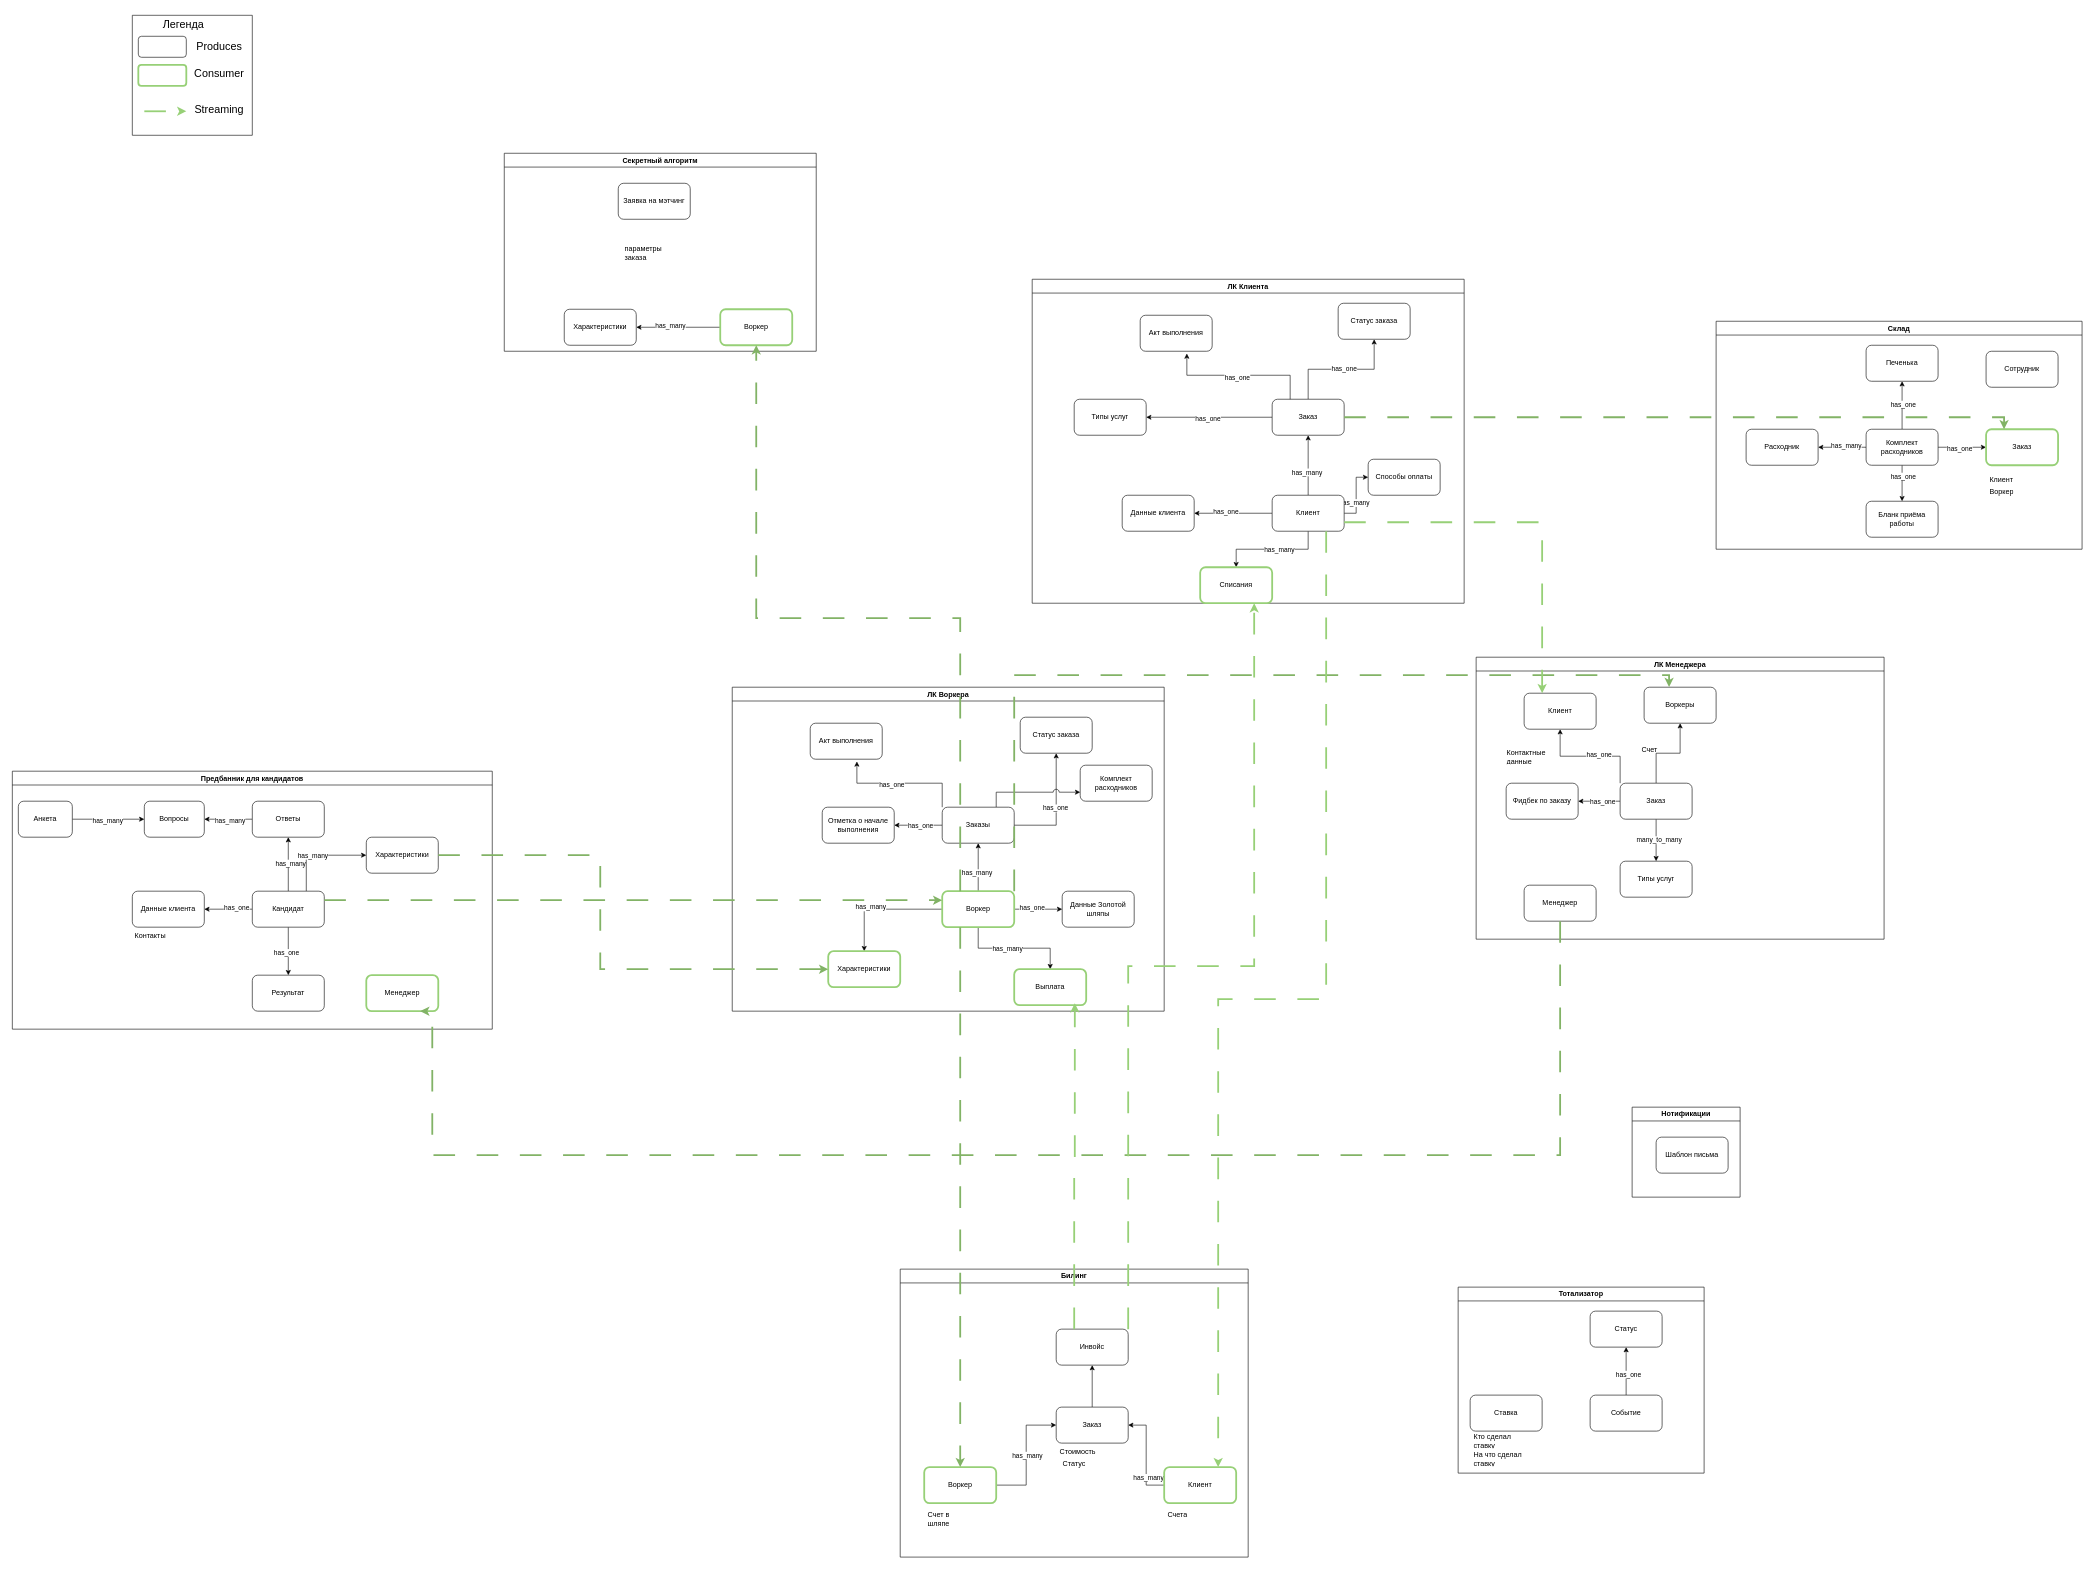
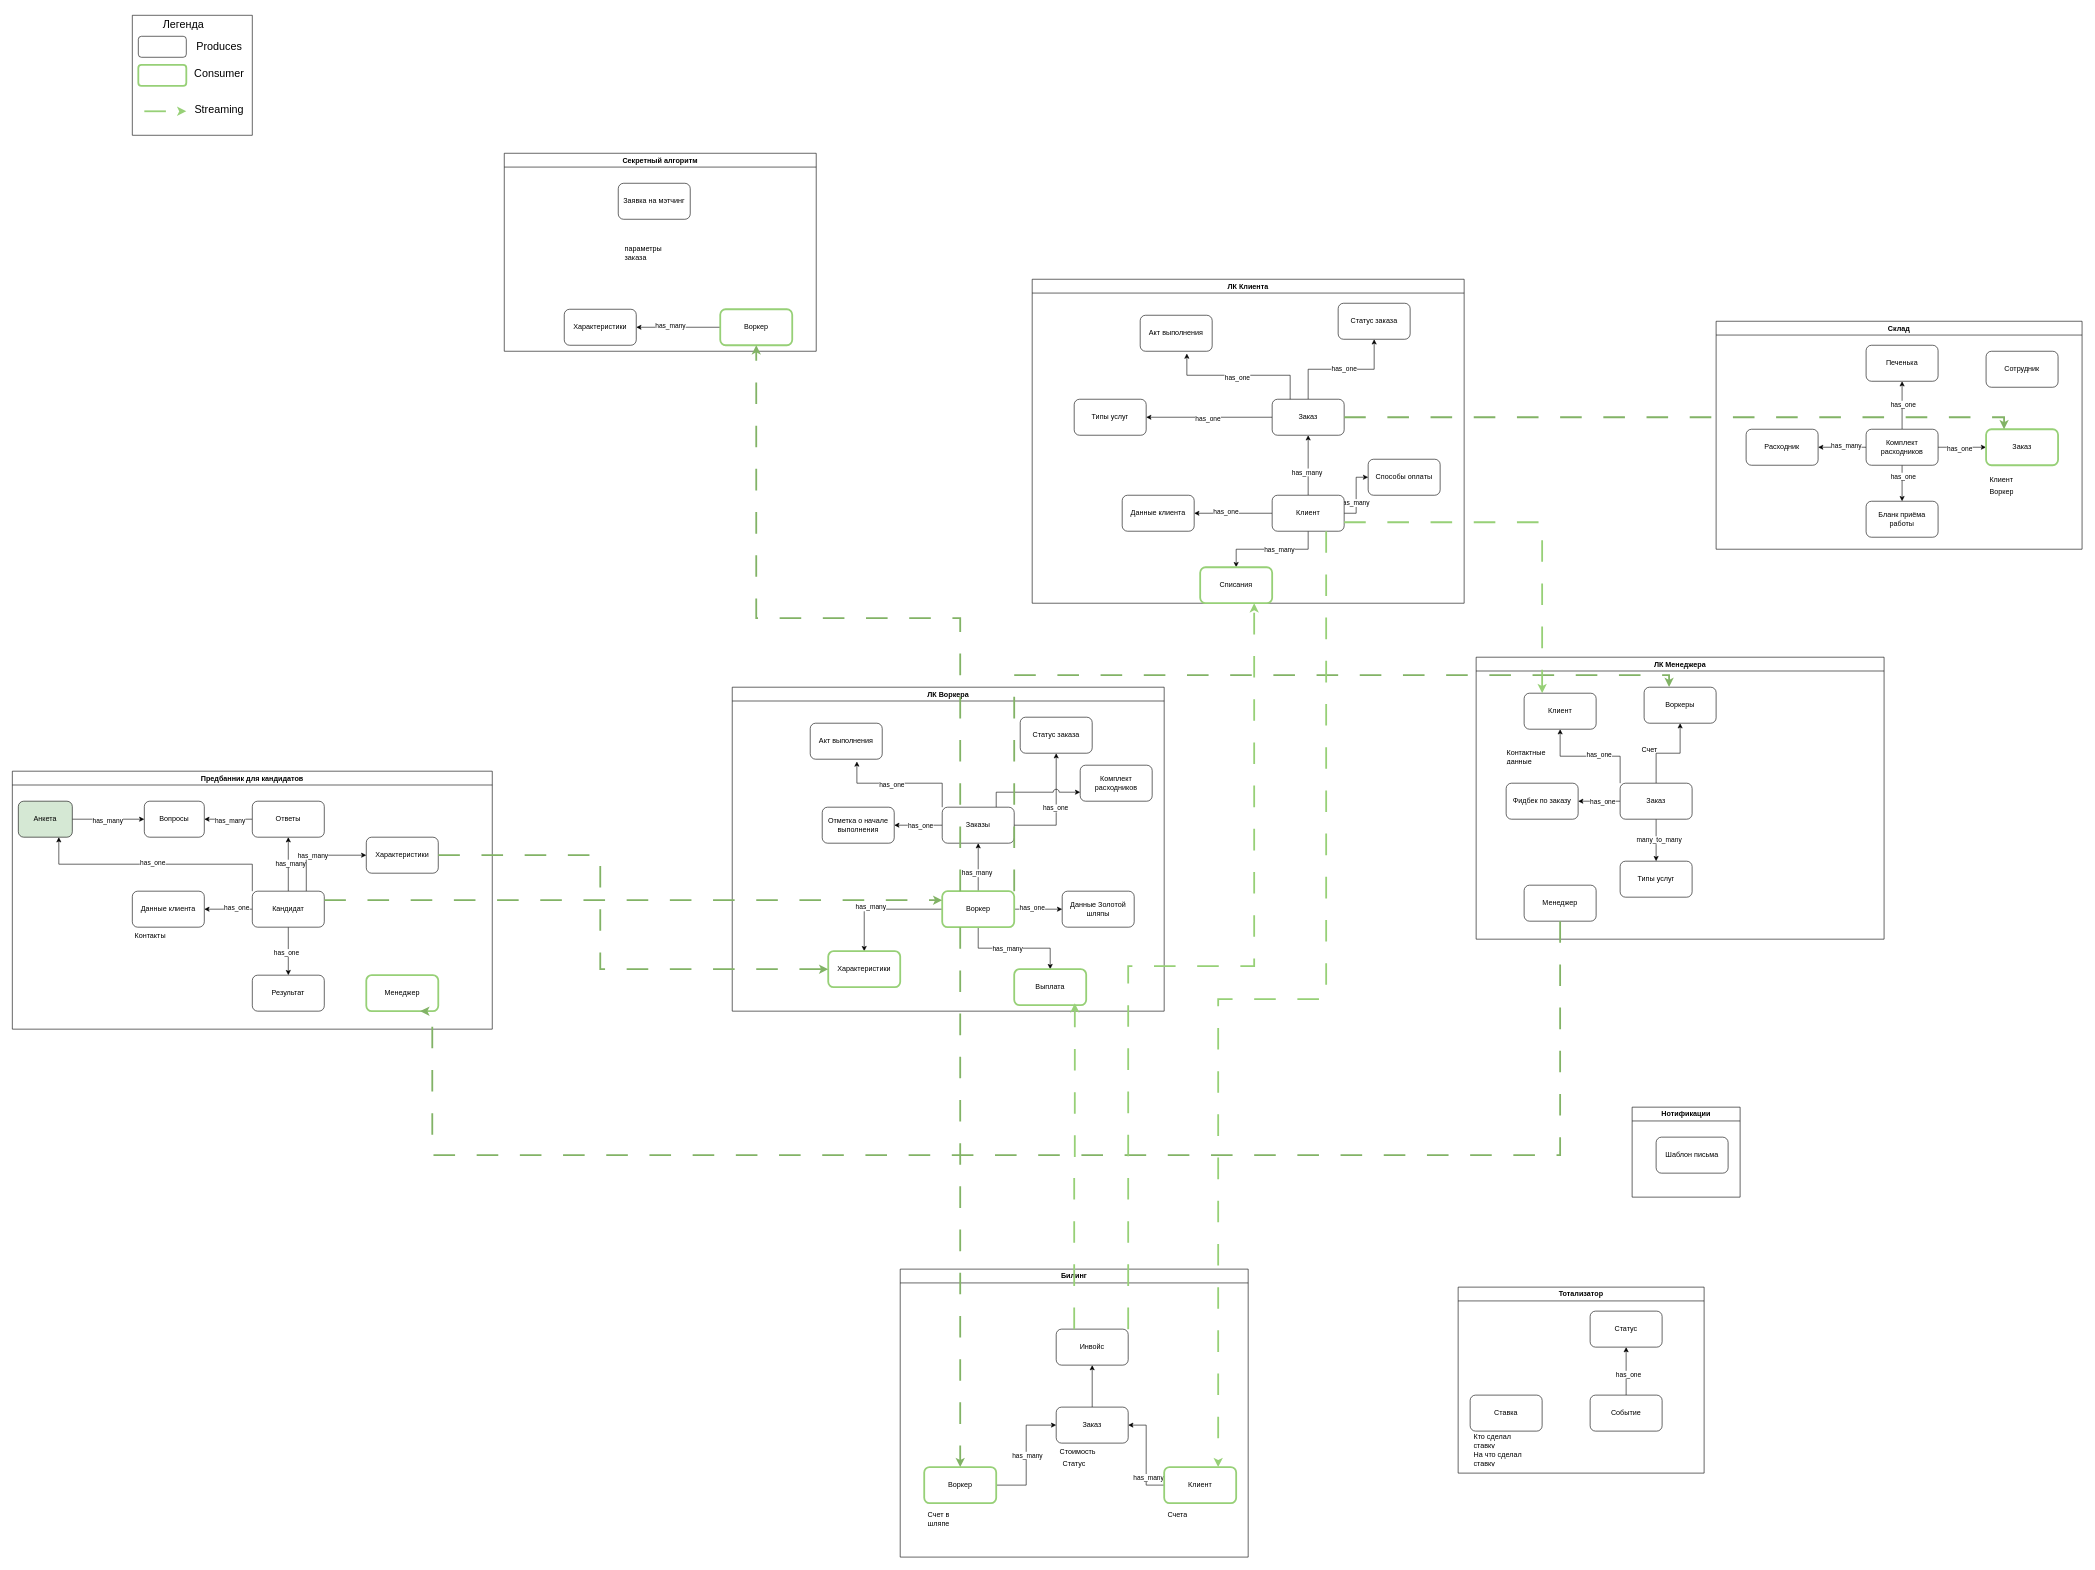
(45, 819) -> (45, 819)
none -> (153, 864)
